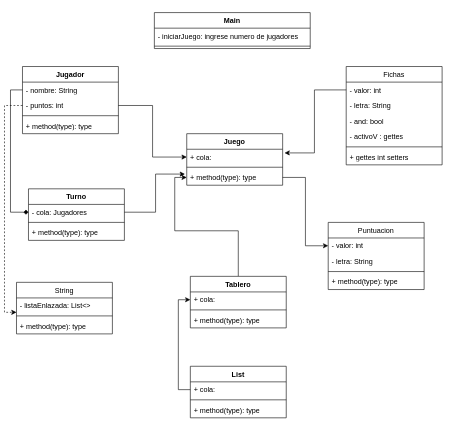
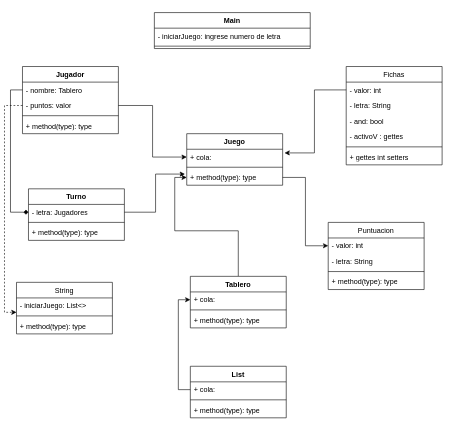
(233, 41) -> (226, 36)
(55, 90) -> (57, 90)
(49, 106) -> (53, 106)
(63, 213) -> (65, 213)
(60, 306) -> (58, 306)
